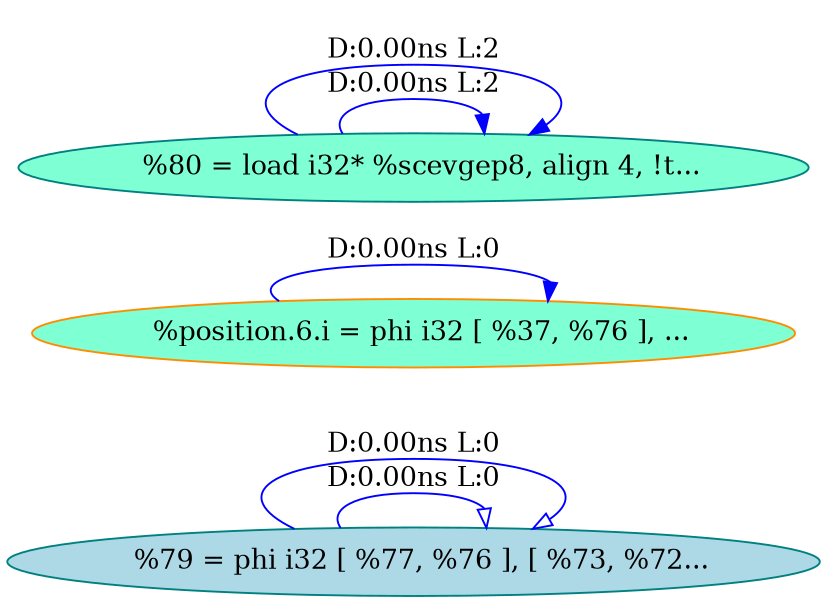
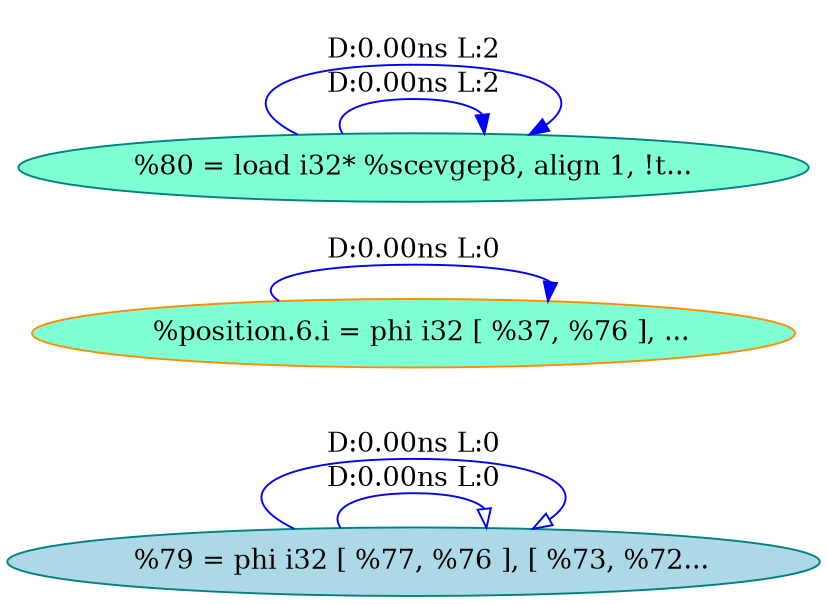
(414, 168) -> (414, 168)
